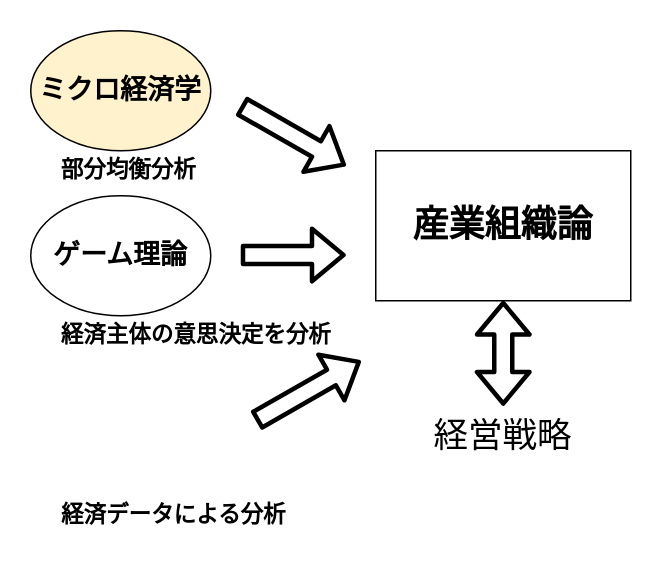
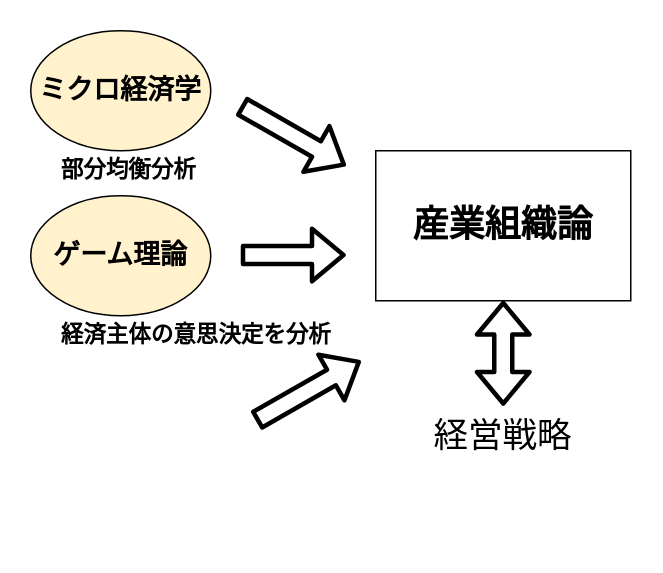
(121, 256) -> (121, 256)
(173, 511) -> none
